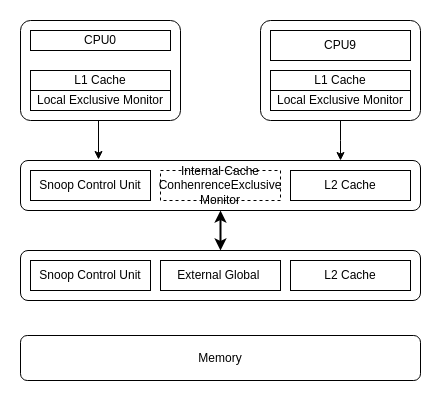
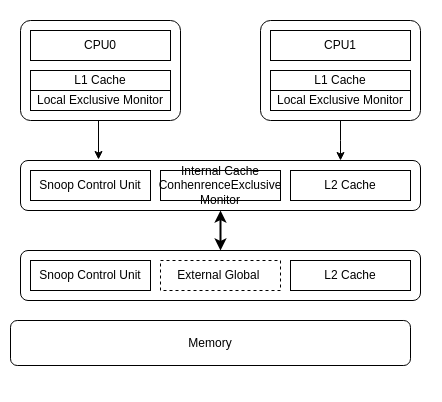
(101, 41) -> (101, 46)
(341, 46) -> (341, 46)
(221, 186) -> (221, 186)
(221, 276) -> (221, 276)
(221, 358) -> (211, 343)
